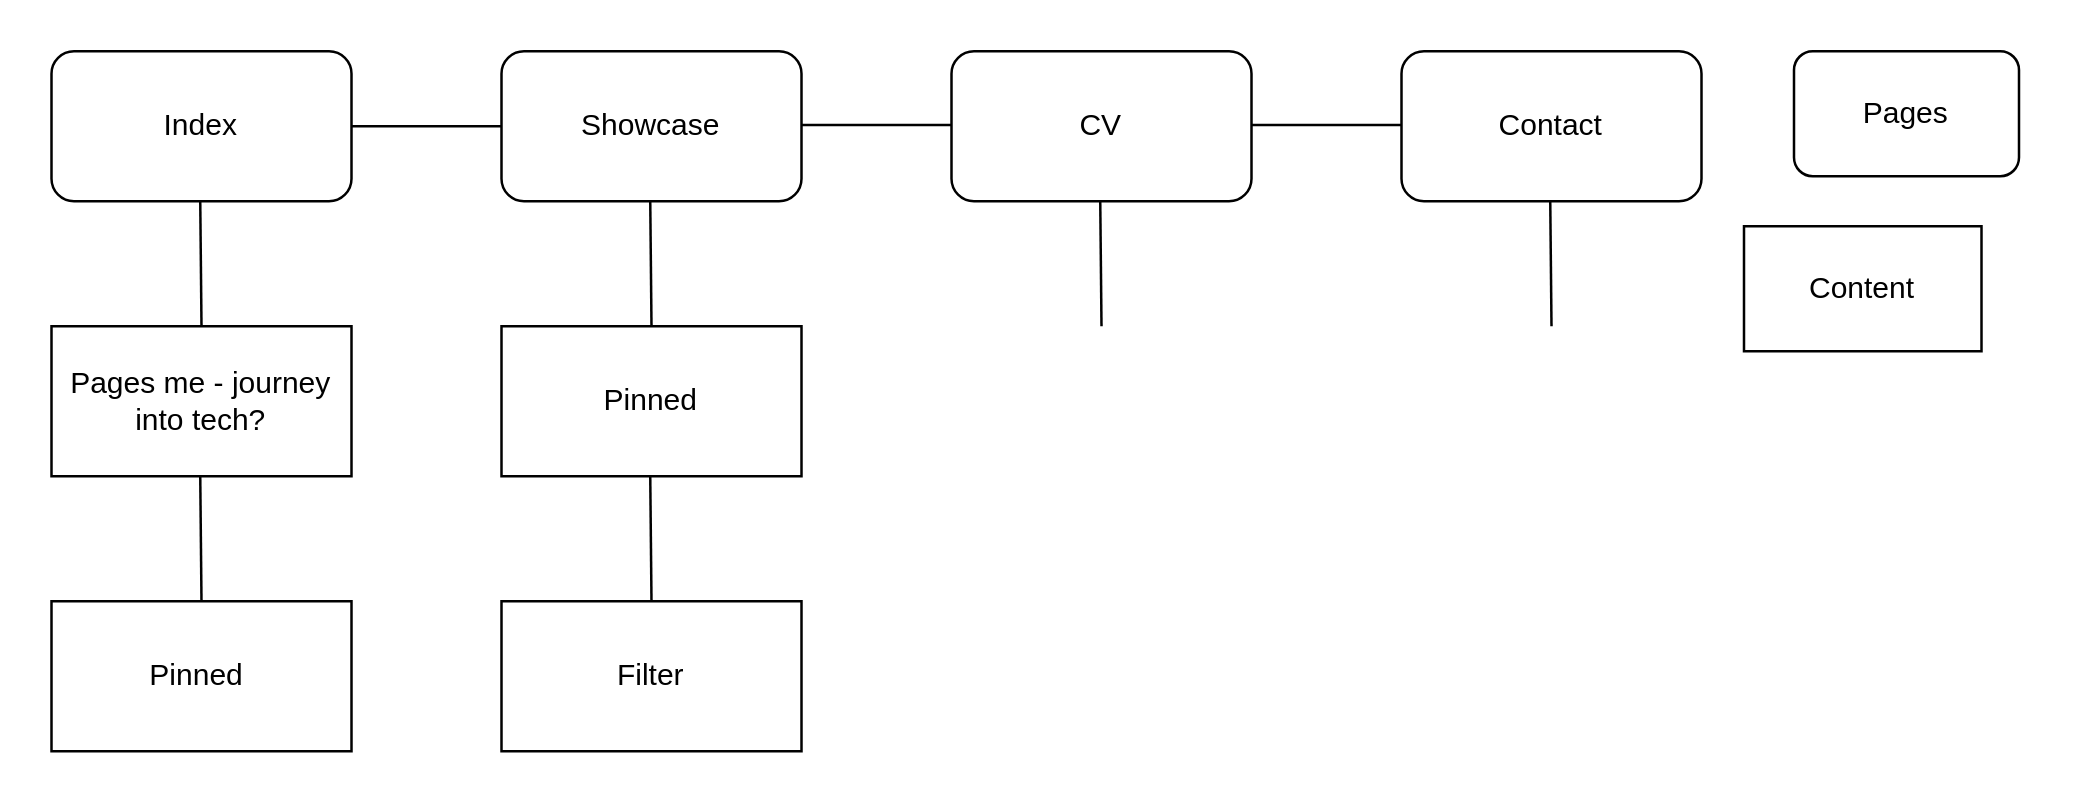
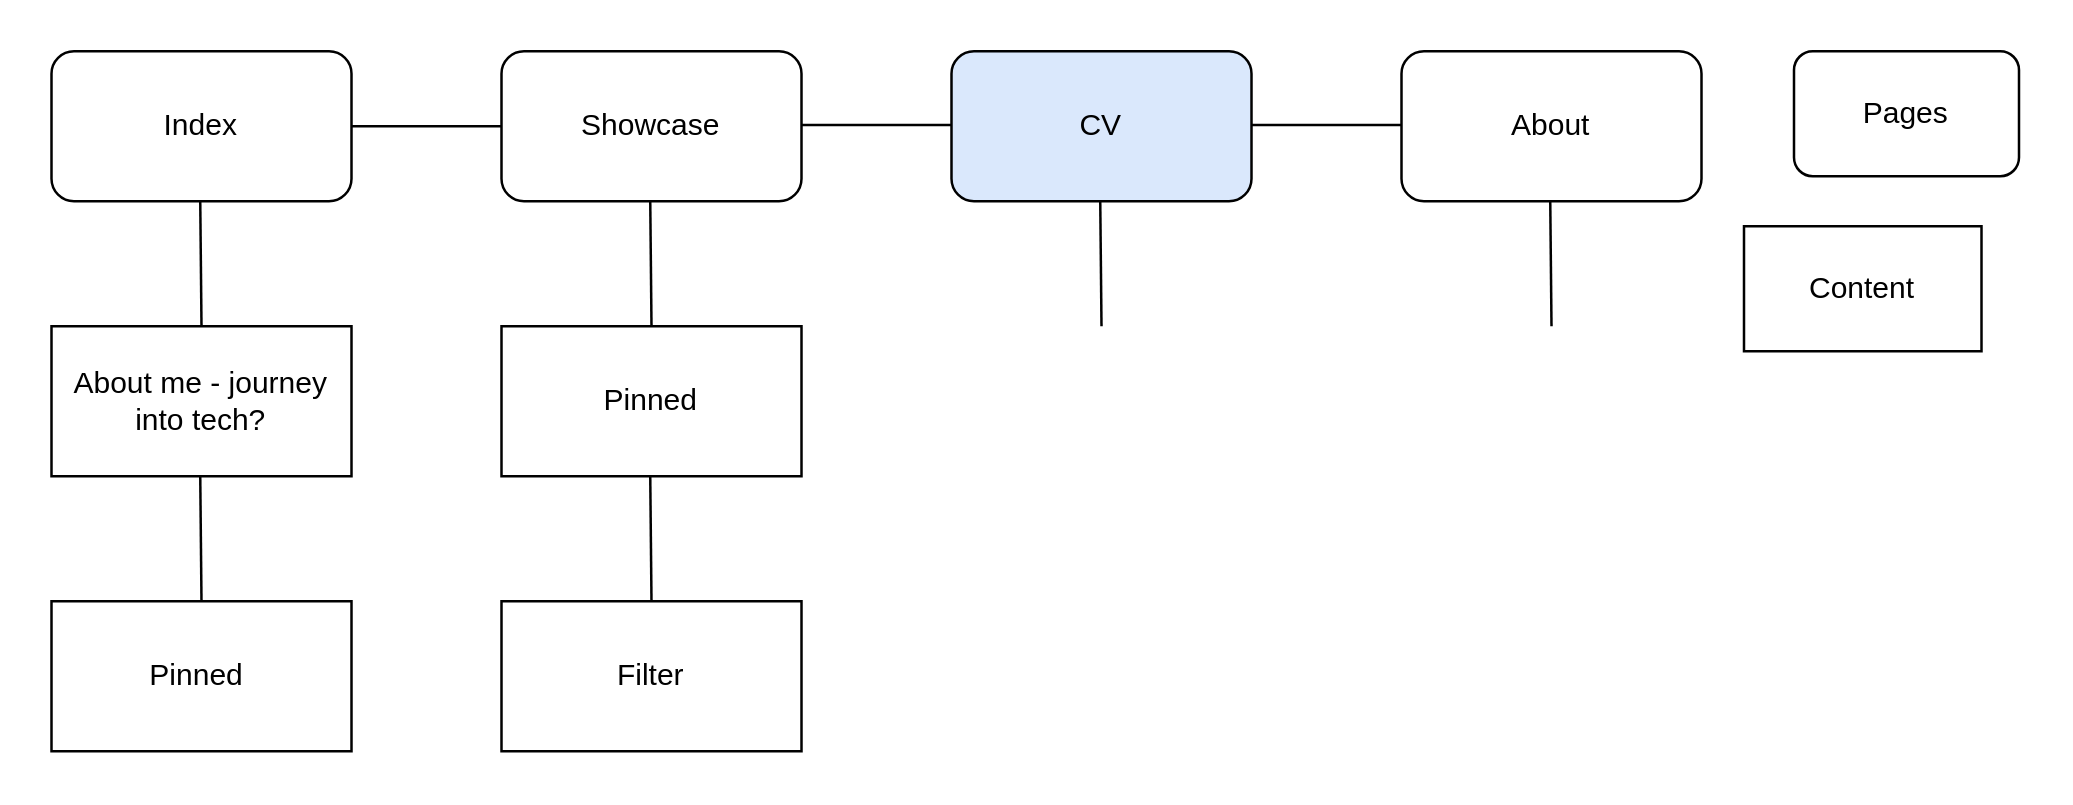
(1101, 126) -> (1101, 126)
(1551, 126) -> (1551, 126)
(201, 401) -> (201, 401)
